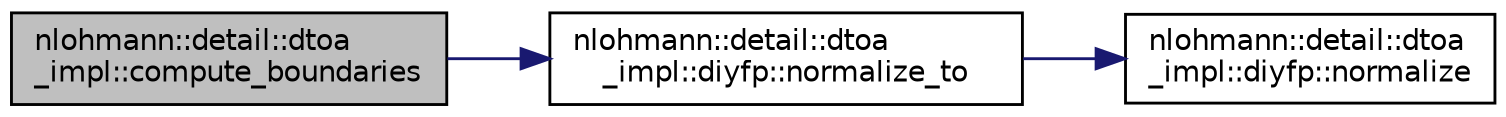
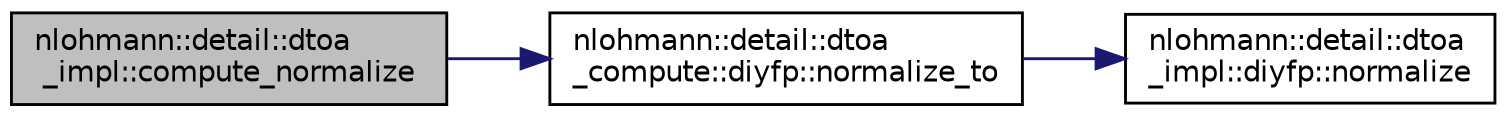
(229, 59) -> (229, 59)
(786, 59) -> (786, 59)
